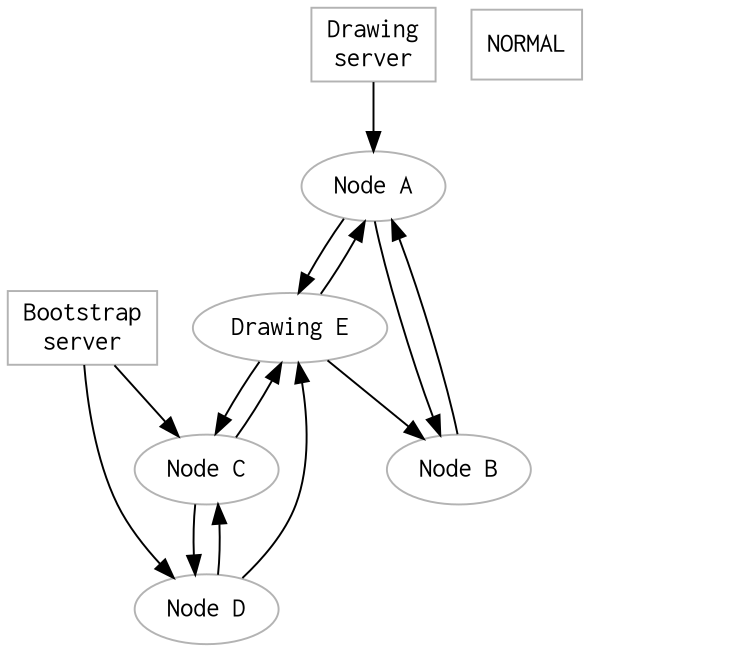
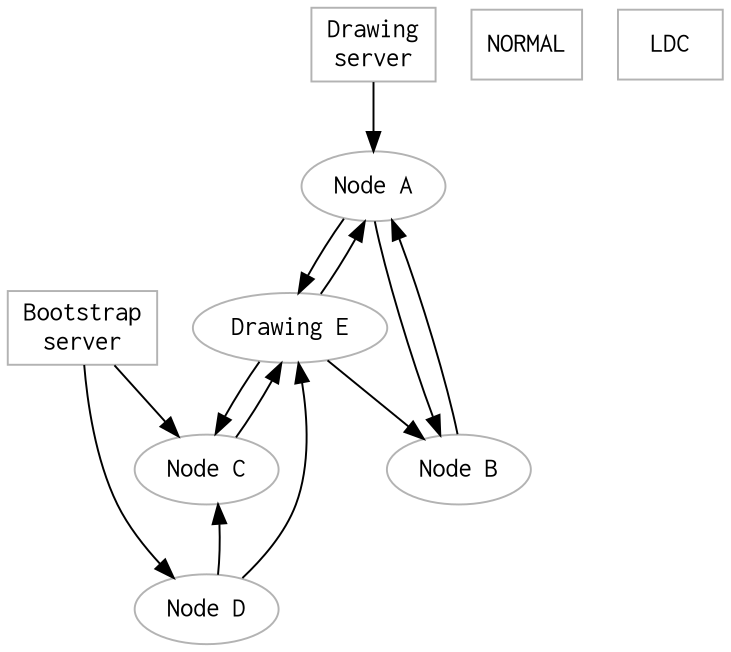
none -> (670, 45)
(194, 530) -> none
